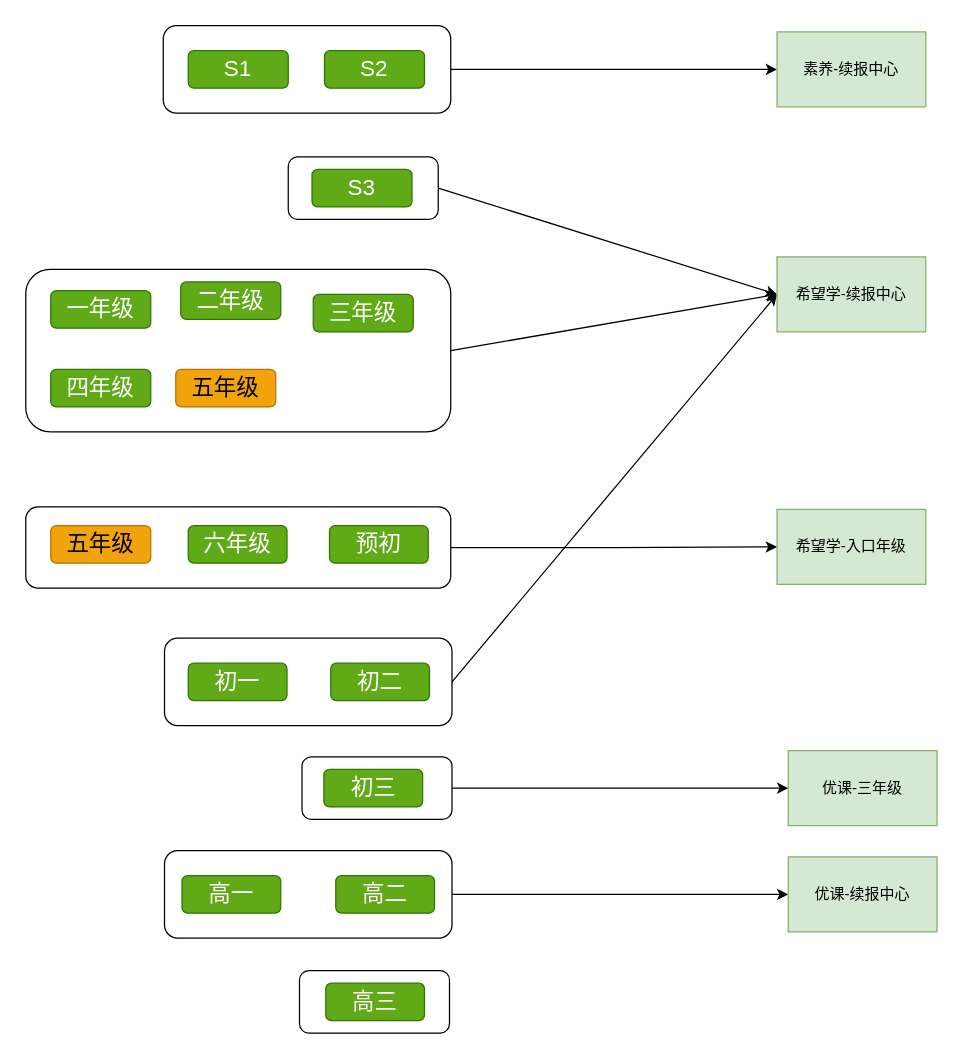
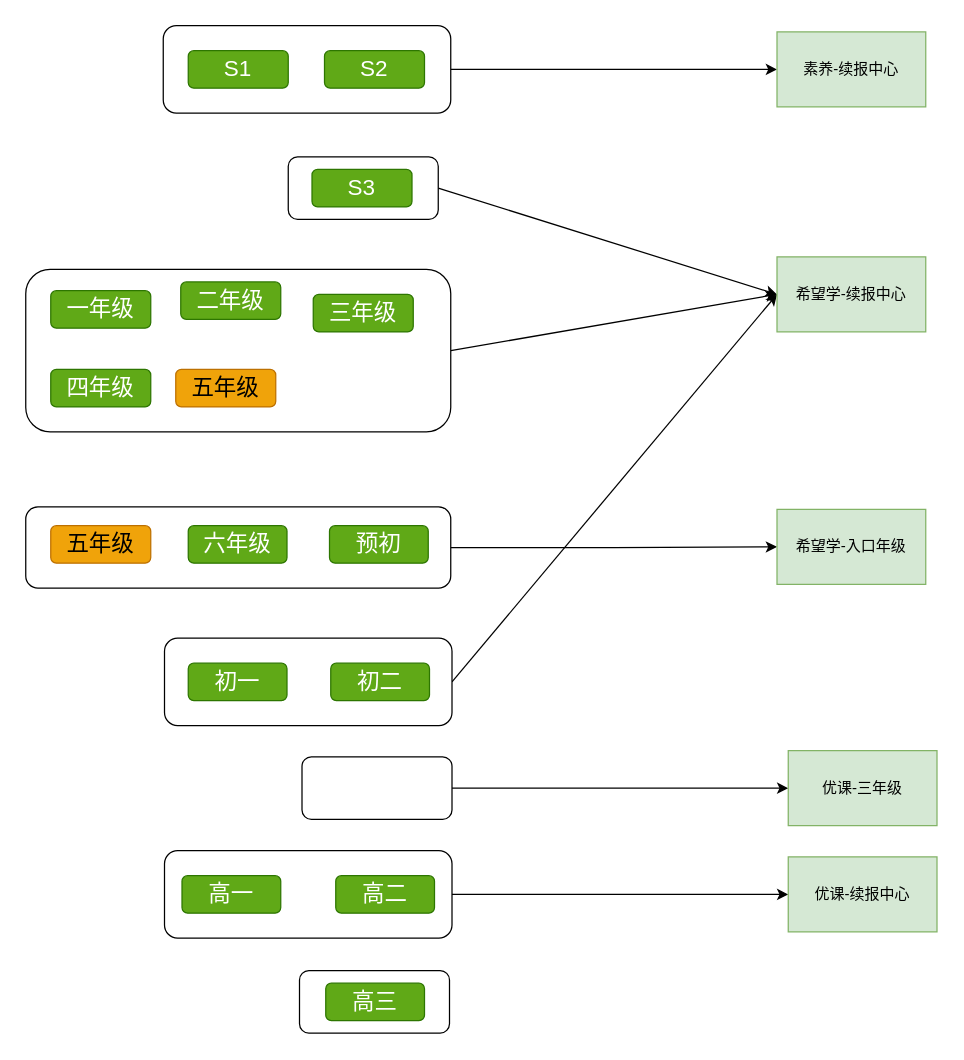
(373, 788) -> none
